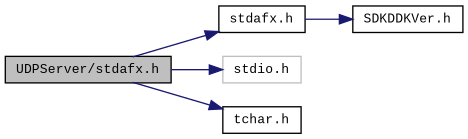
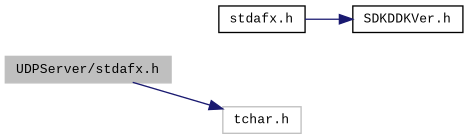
(169, 46) -> none
(88, 70) -> (88, 70)
(262, 70) -> none
(262, 120) -> (262, 120)
